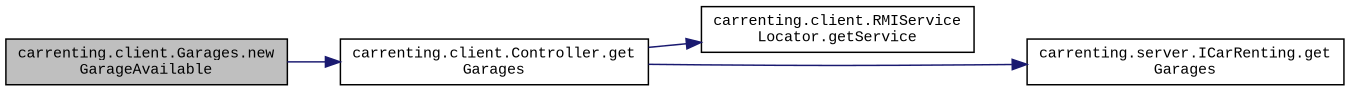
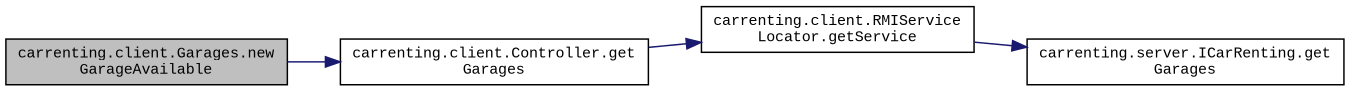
(830, 65) -> (993, 44)
